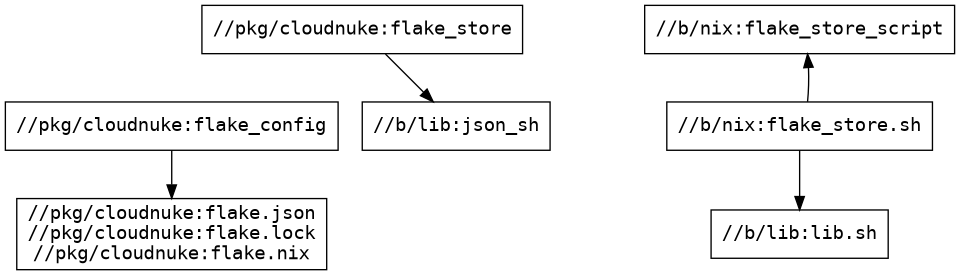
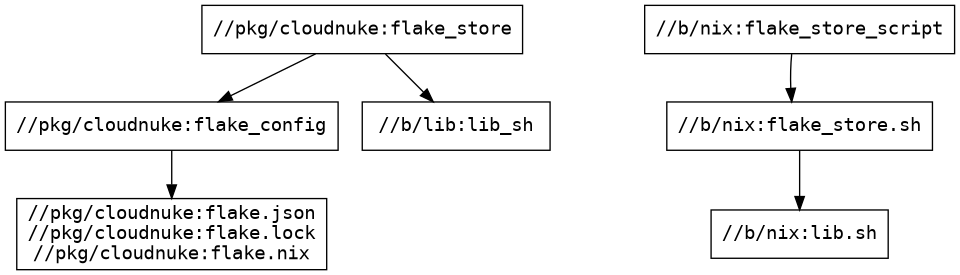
none -> (273, 75)
(809, 85) -> (791, 71)
(456, 126) -> (456, 126)
(800, 234) -> (800, 234)
